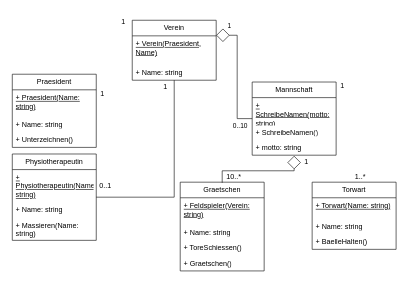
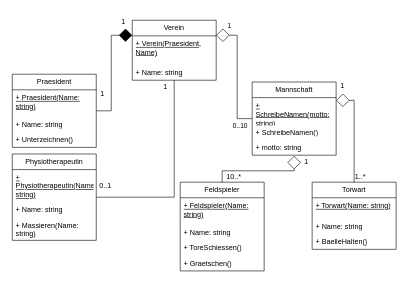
none -> (112, 35)
none -> (354, 139)
(222, 190) -> (222, 190)
(223, 211) -> (223, 211)
